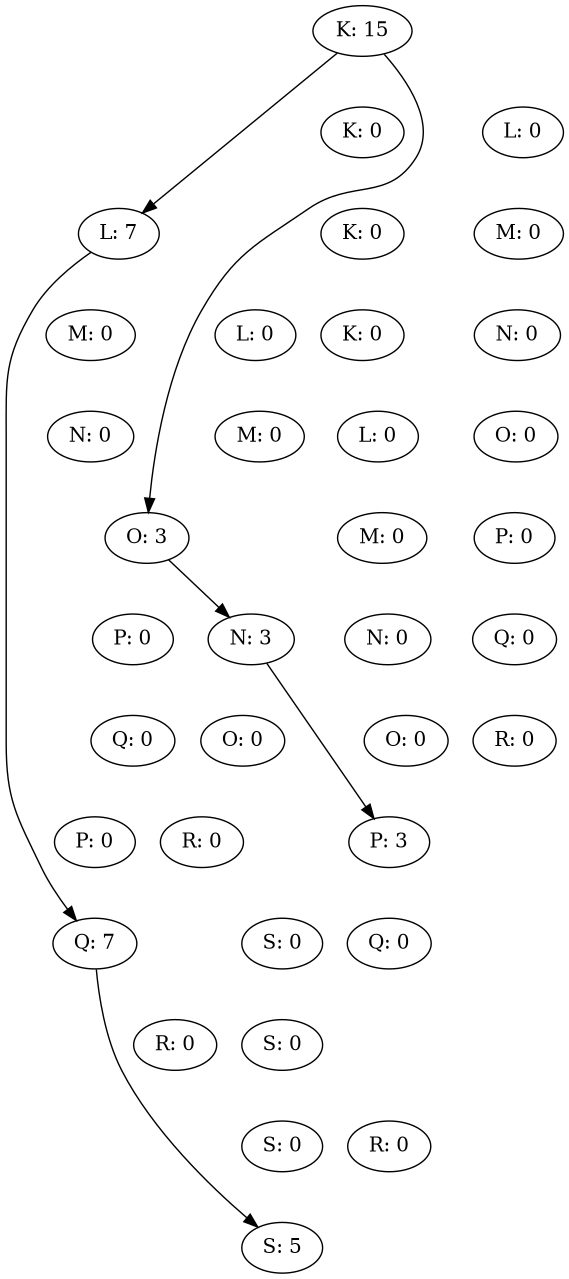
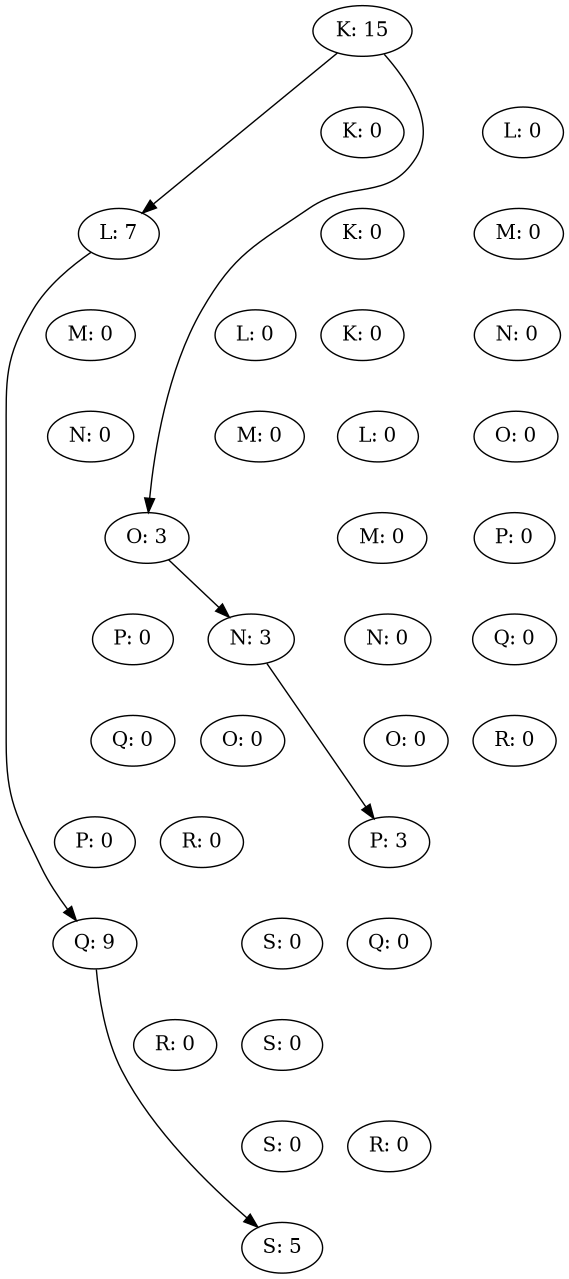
(95, 944) -> (95, 944)
